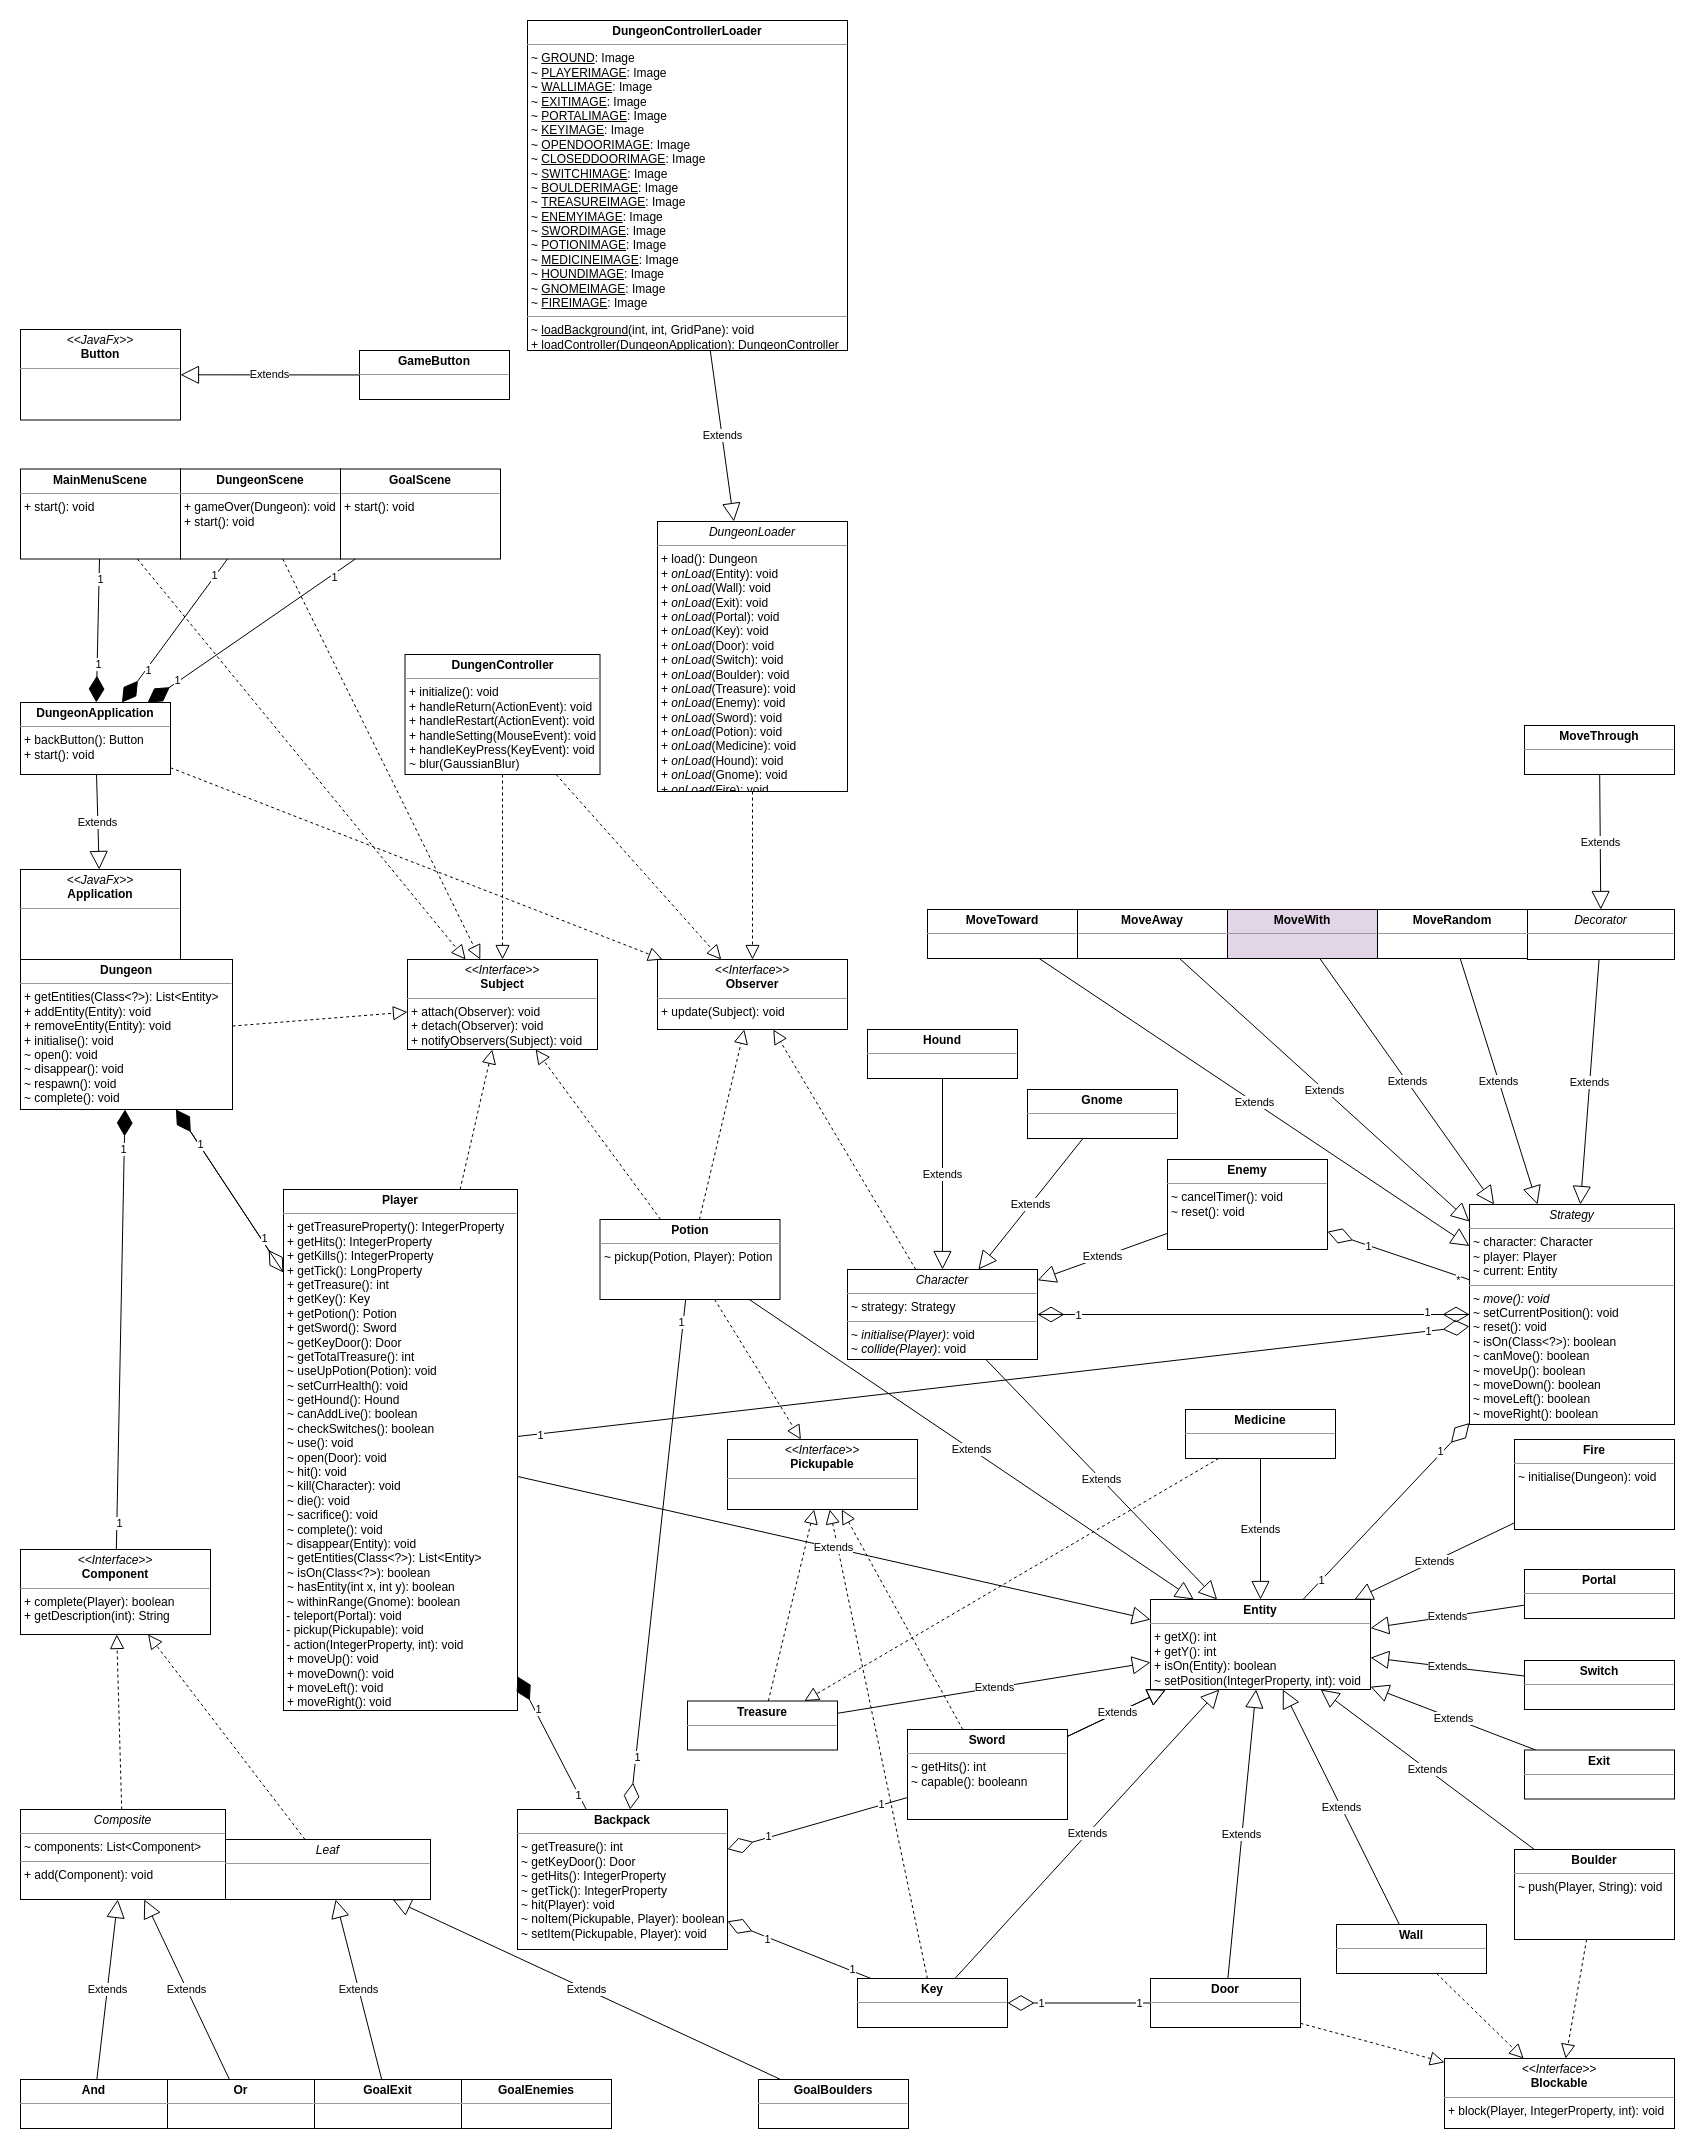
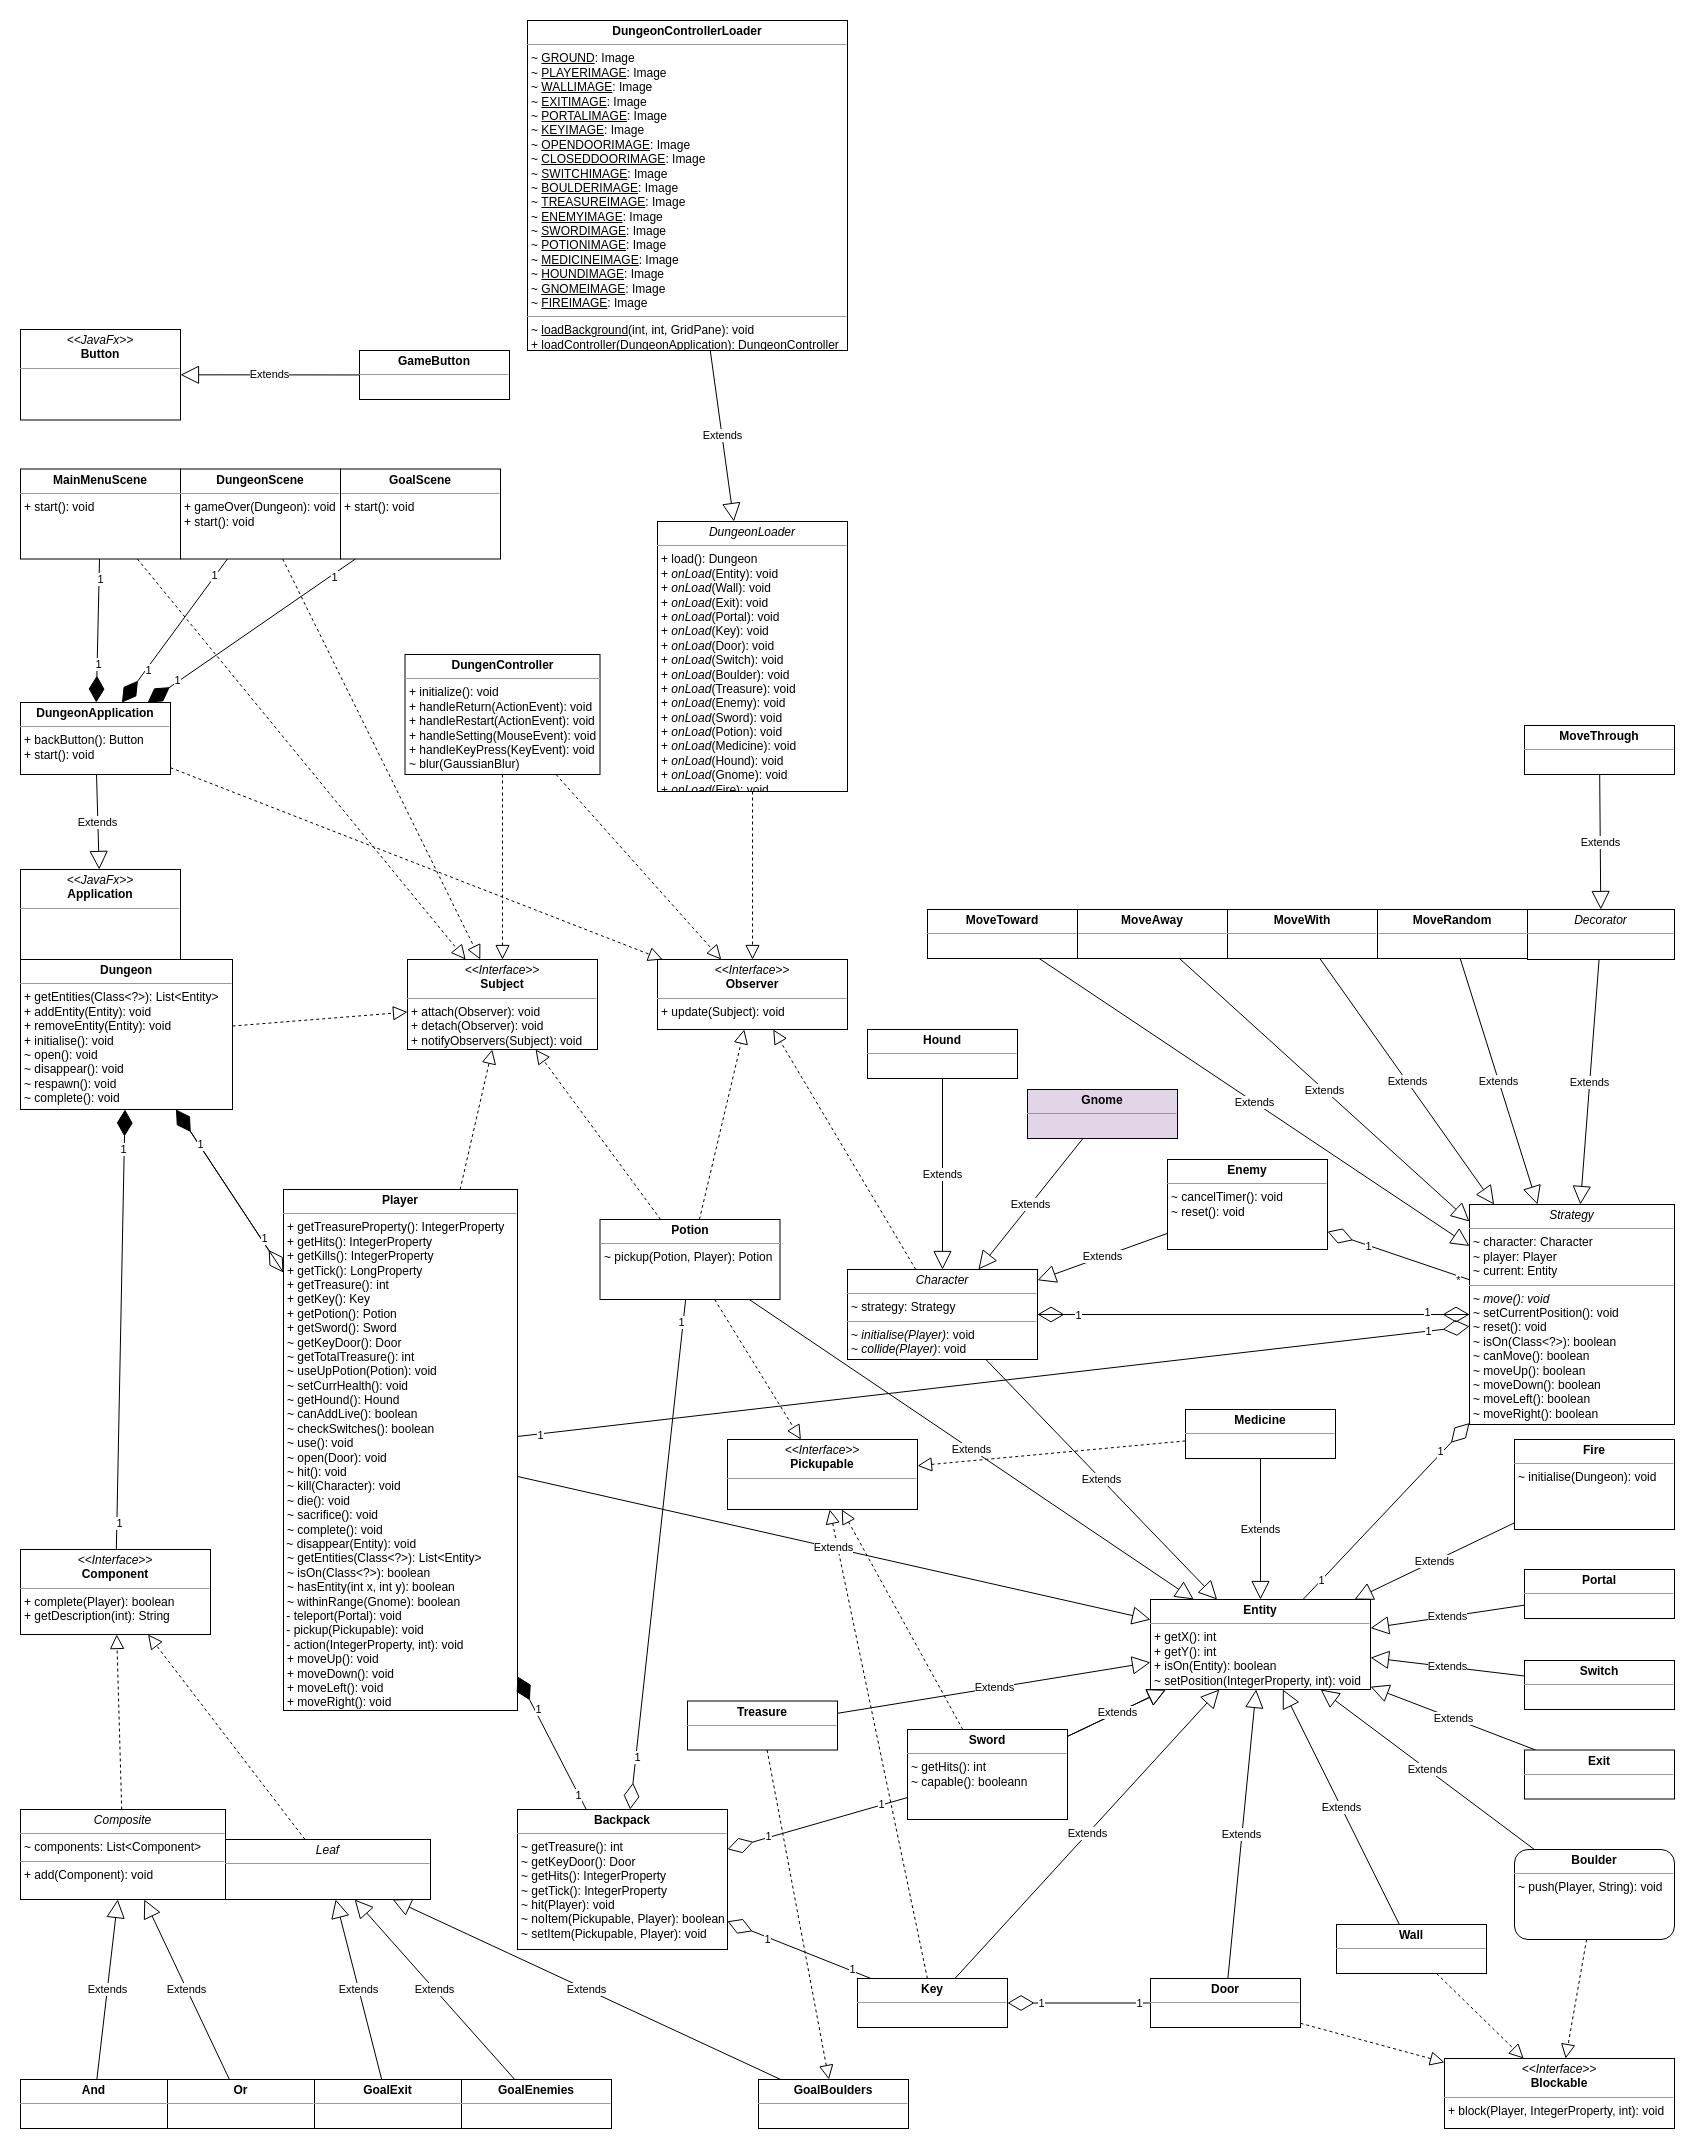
(1303, 934) -> (1303, 934)
(1103, 1114) -> (1103, 1114)
(1018, 1576) -> (1059, 1453)
(790, 1612) -> (797, 1907)
(1595, 1895) -> (1595, 1895)
none -> (441, 1996)
